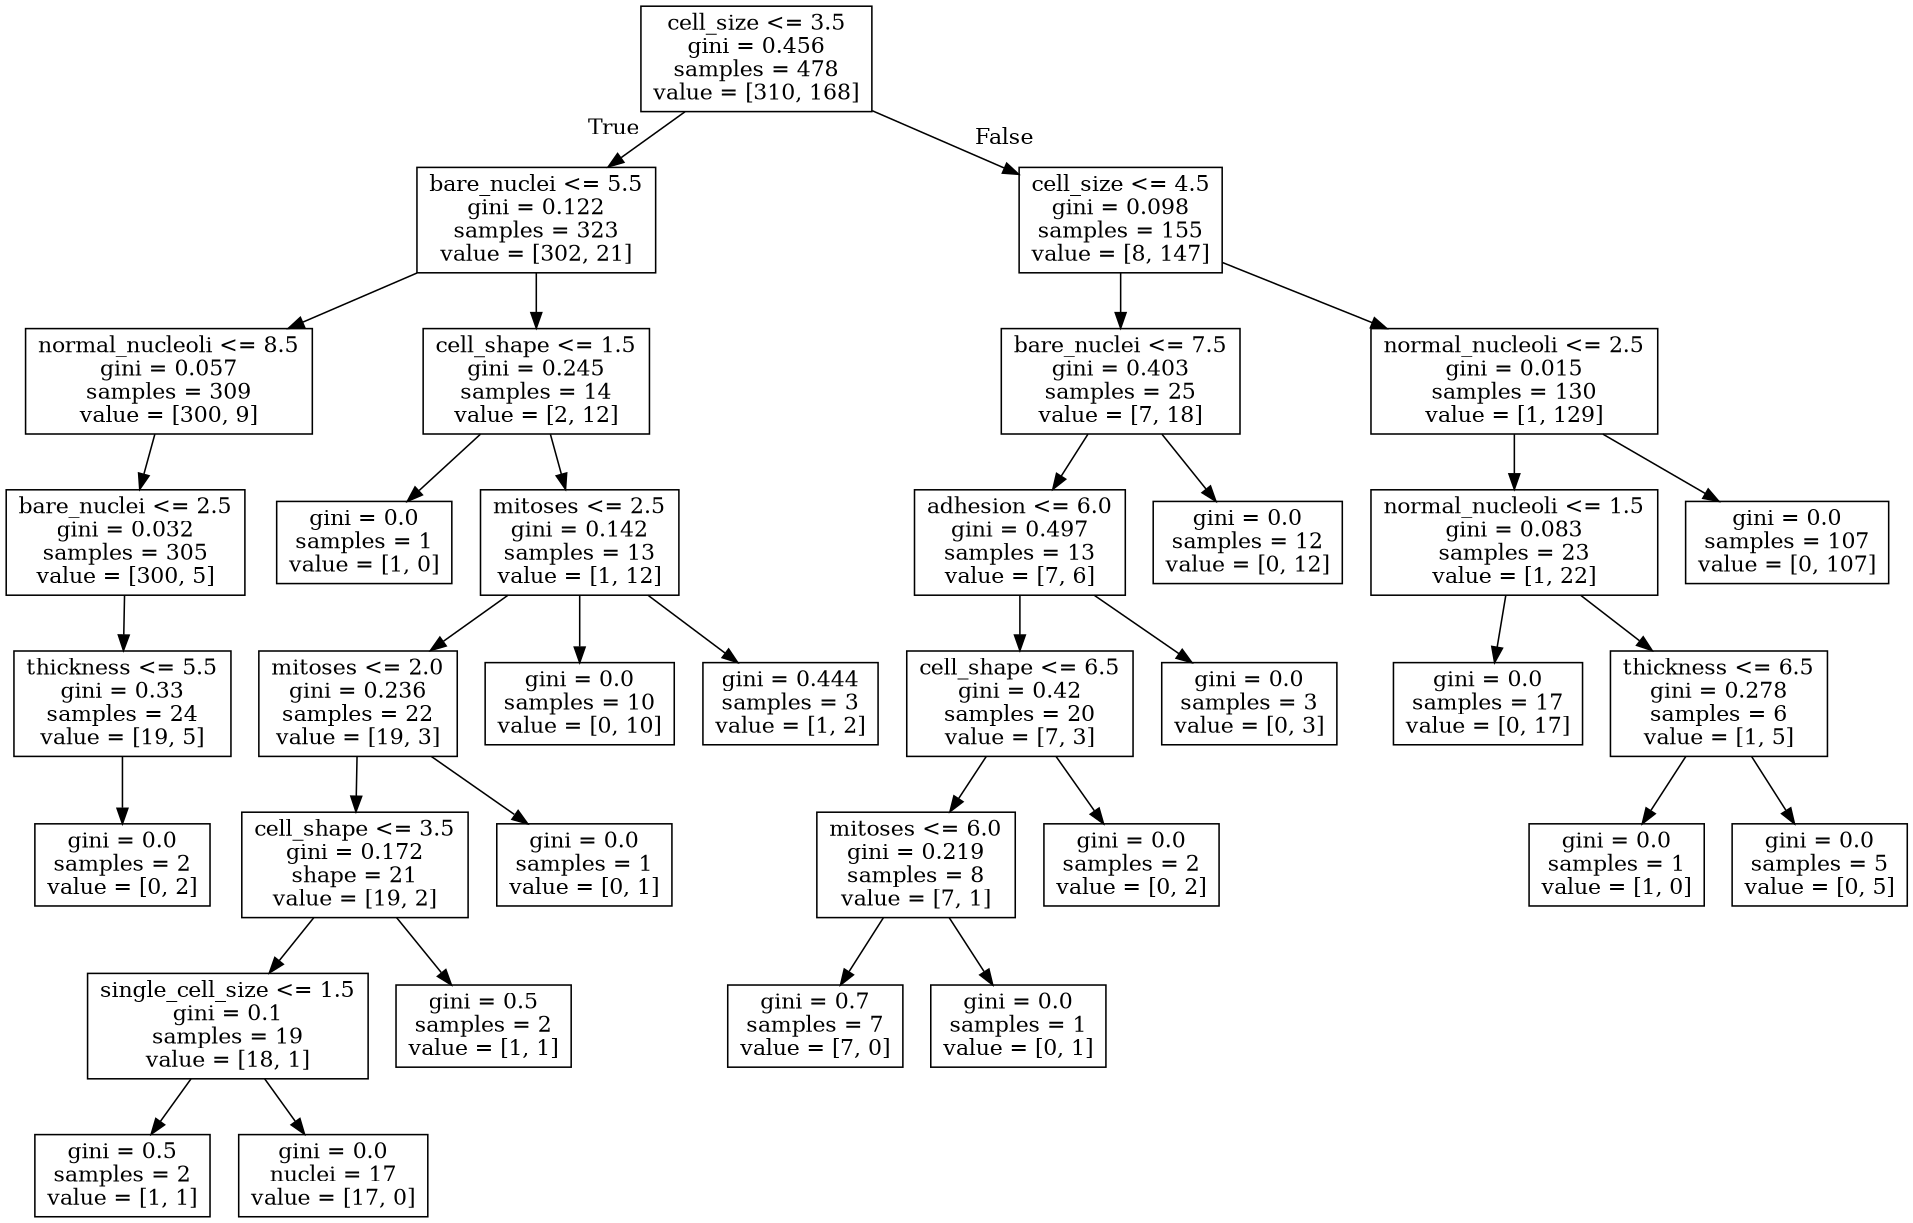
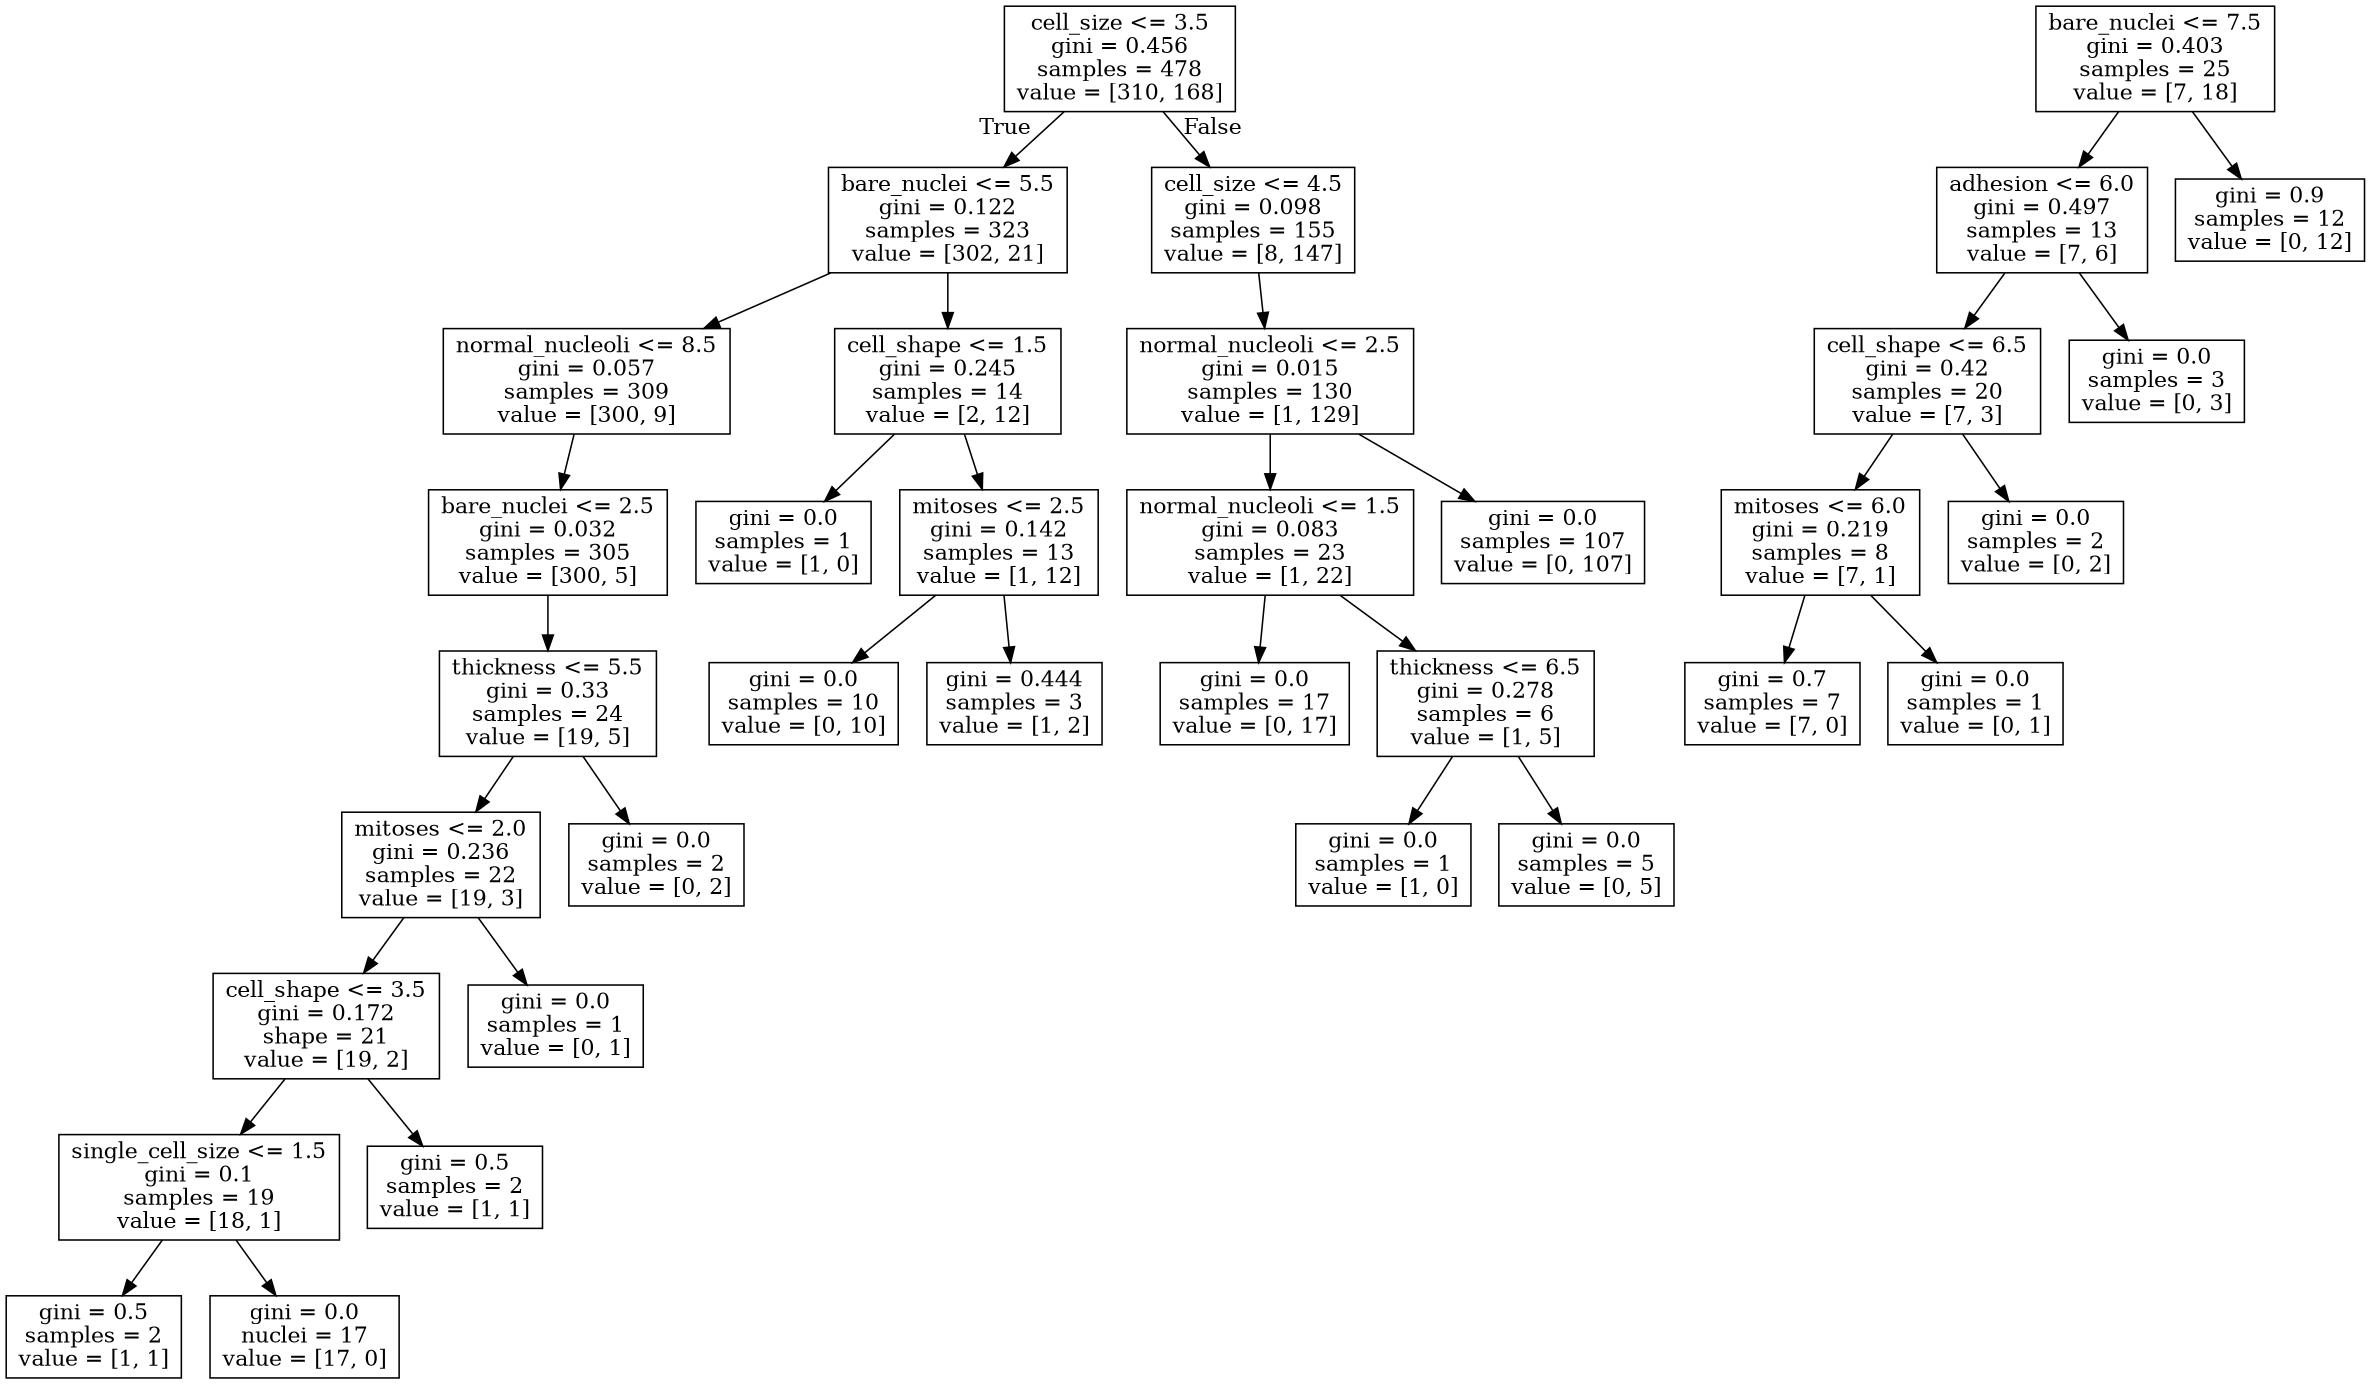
(1121, 293) -> none
(1248, 542) -> (2270, 220)
(476, 618) -> (499, 778)
